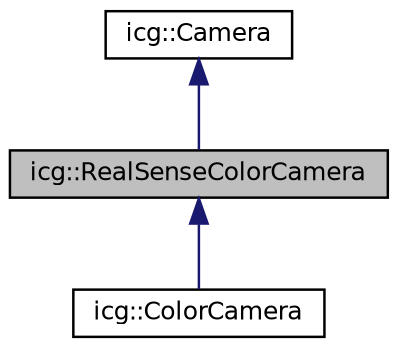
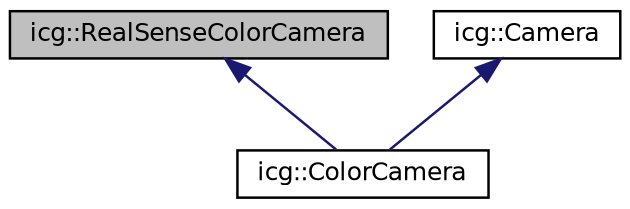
(199, 117) -> (435, 112)
